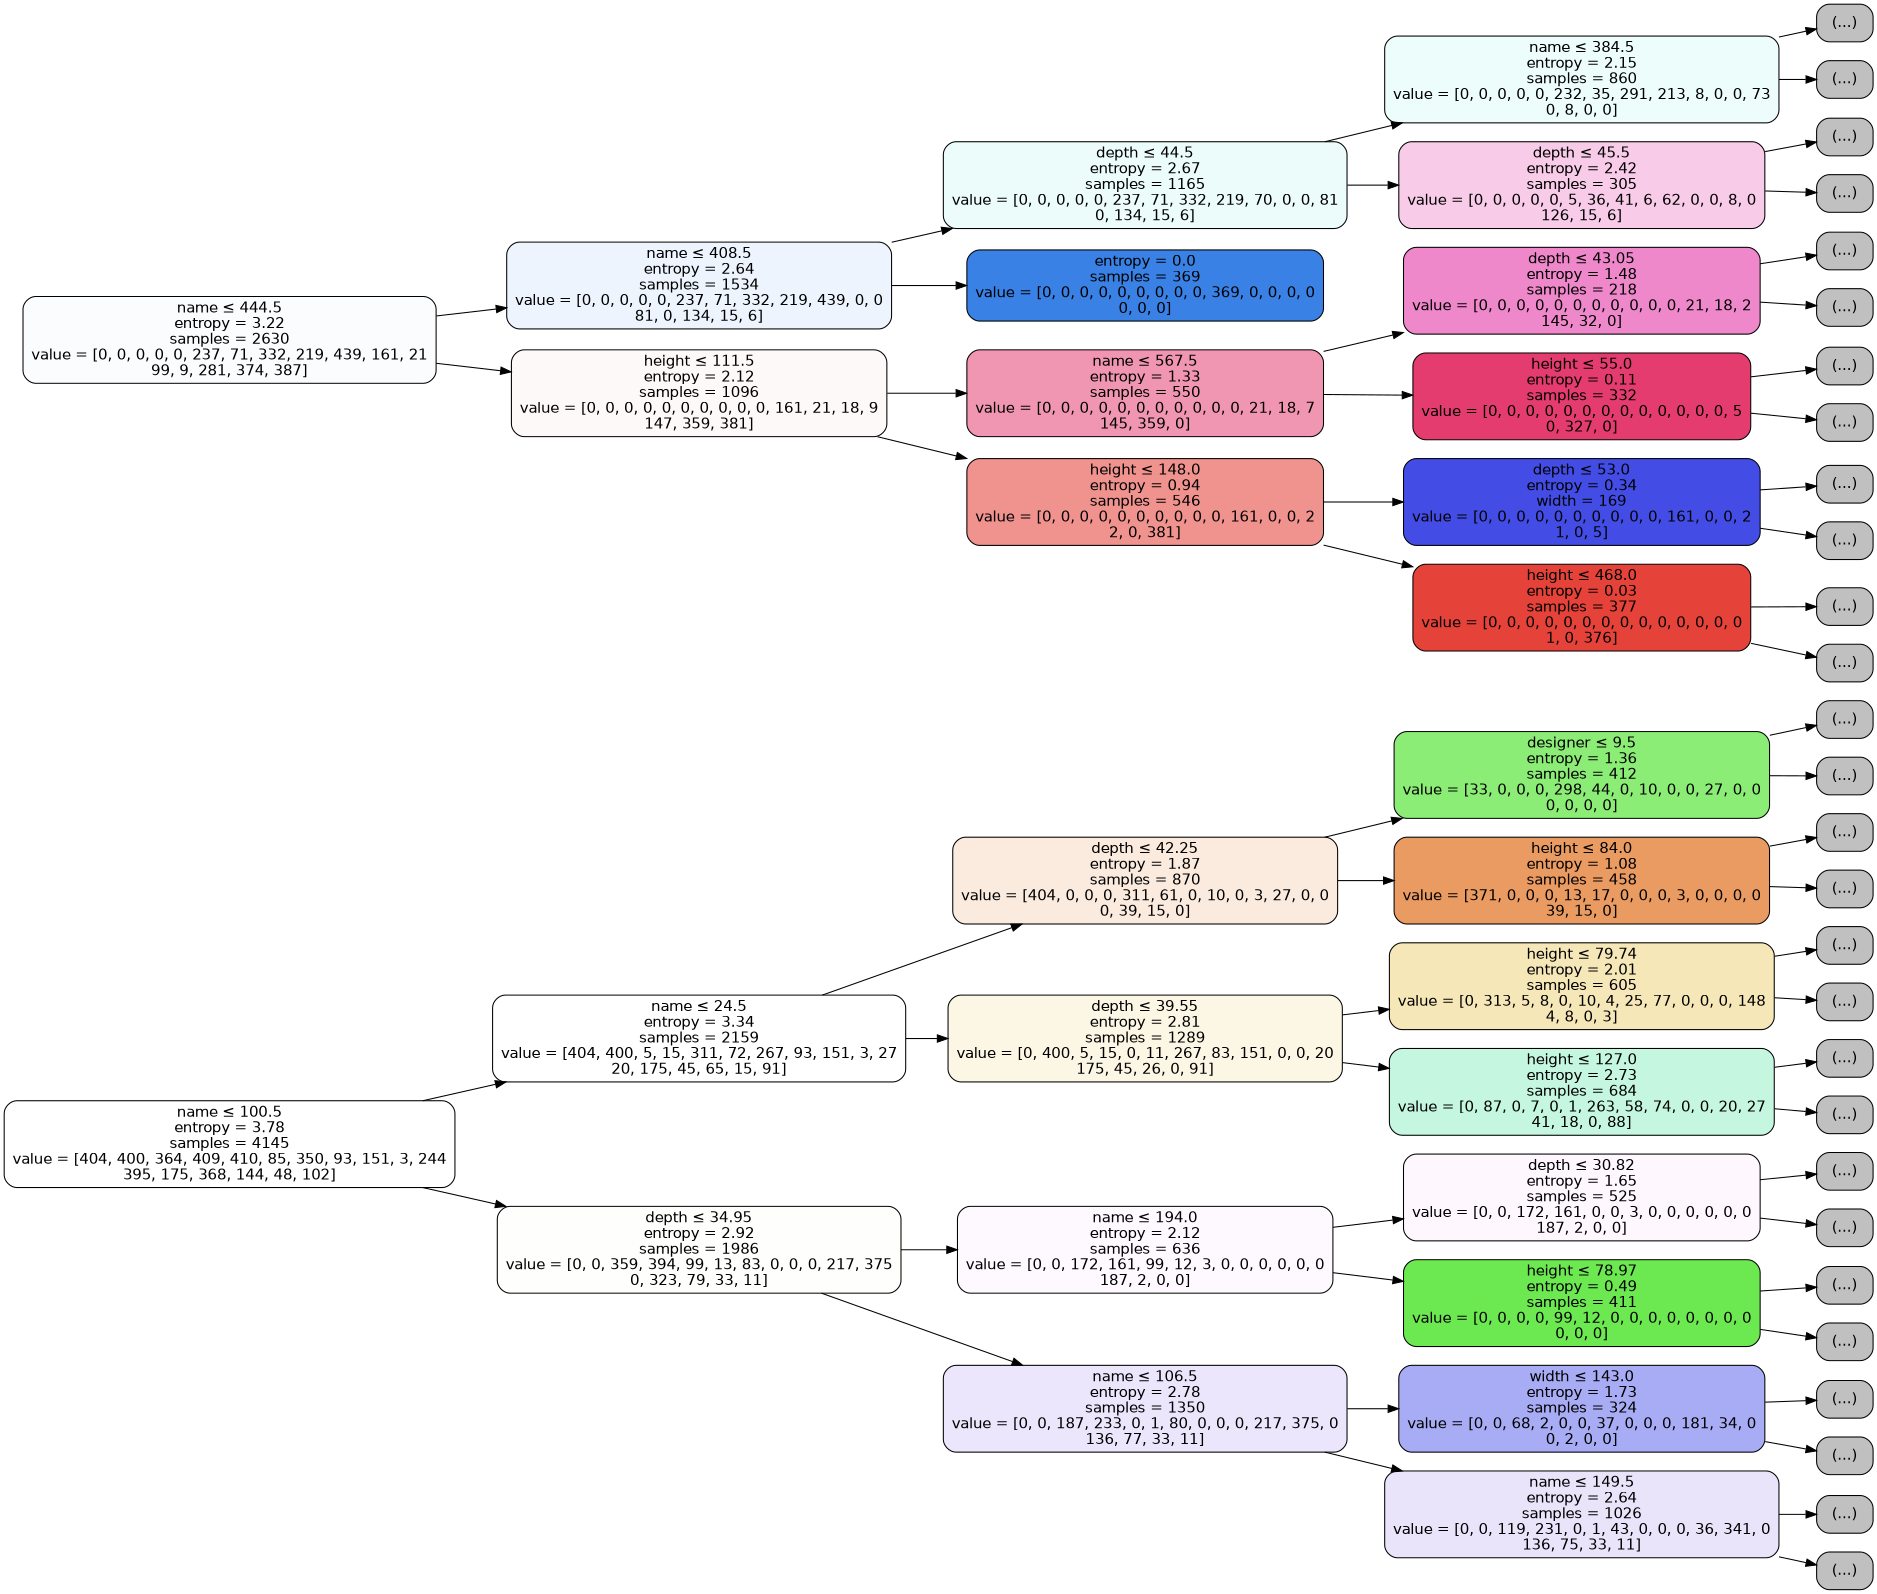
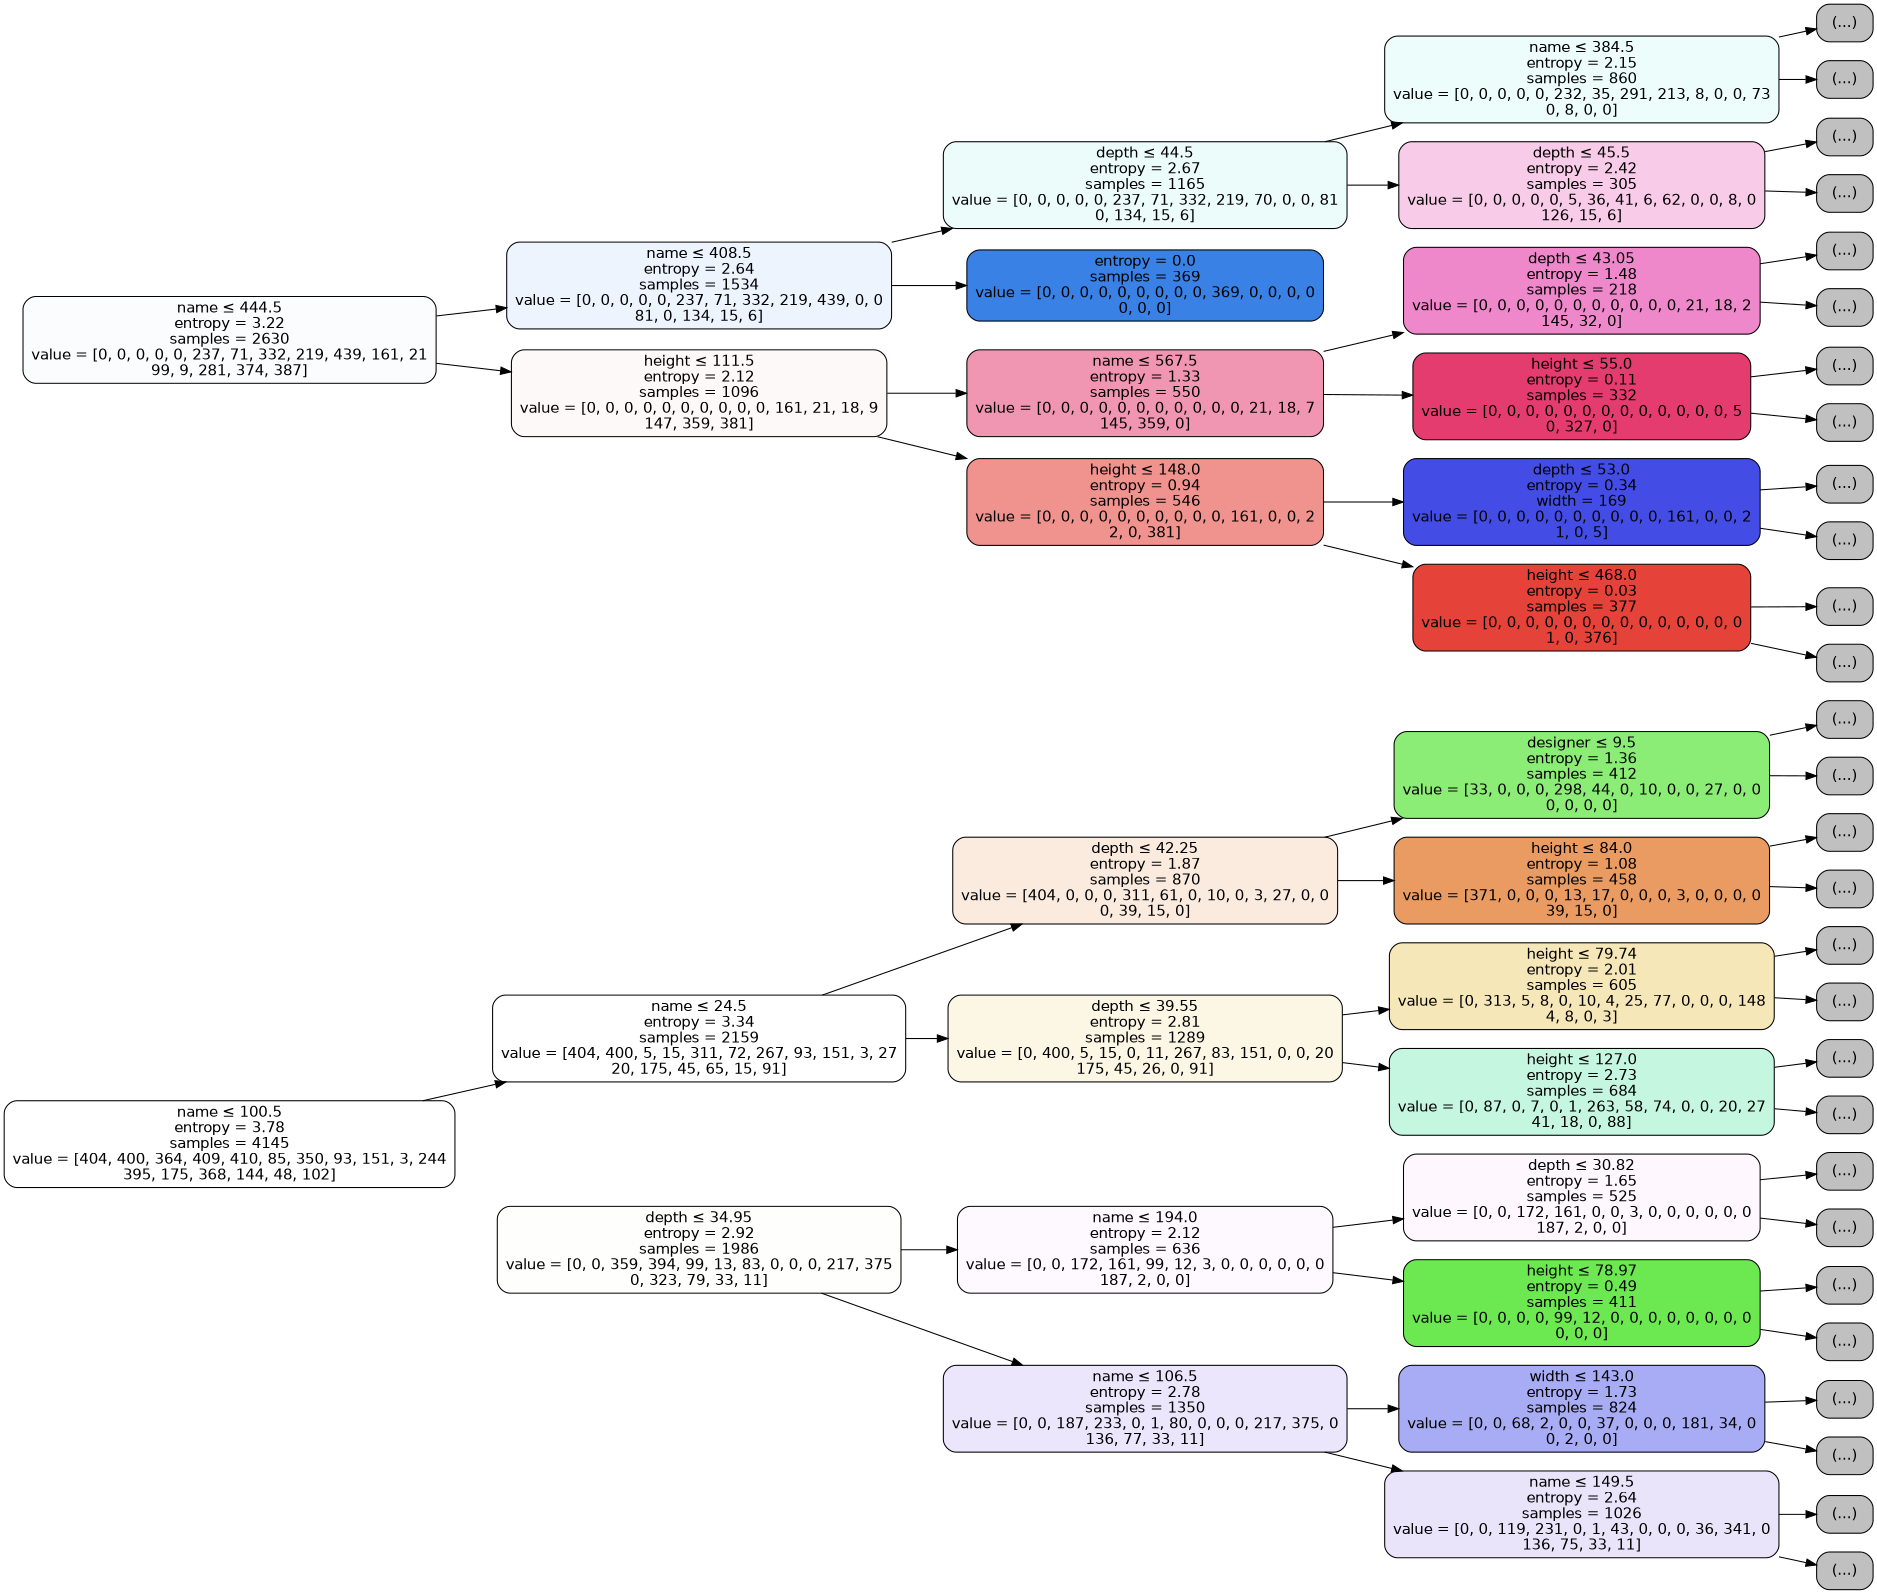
(459, 1196) -> none
(1582, 1408) -> (1582, 1408)
